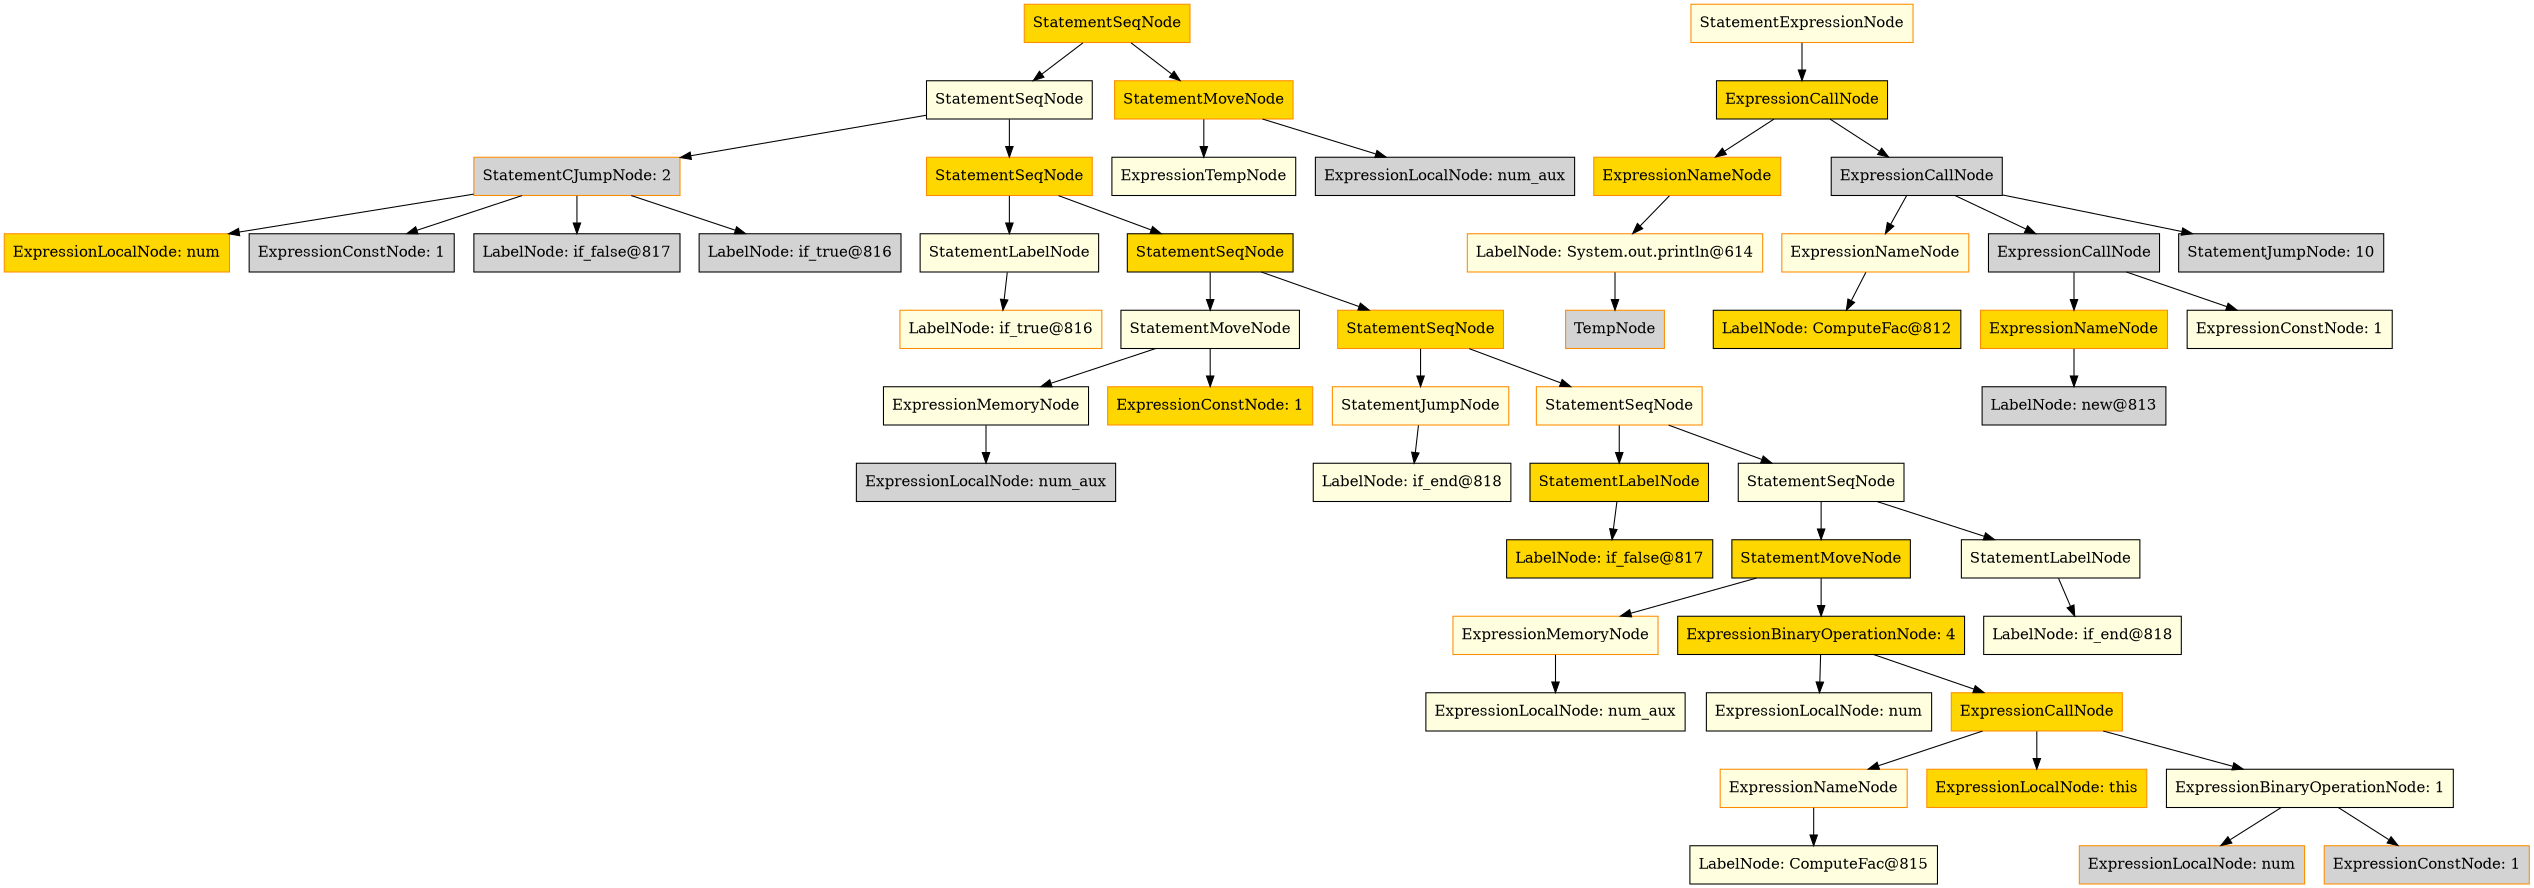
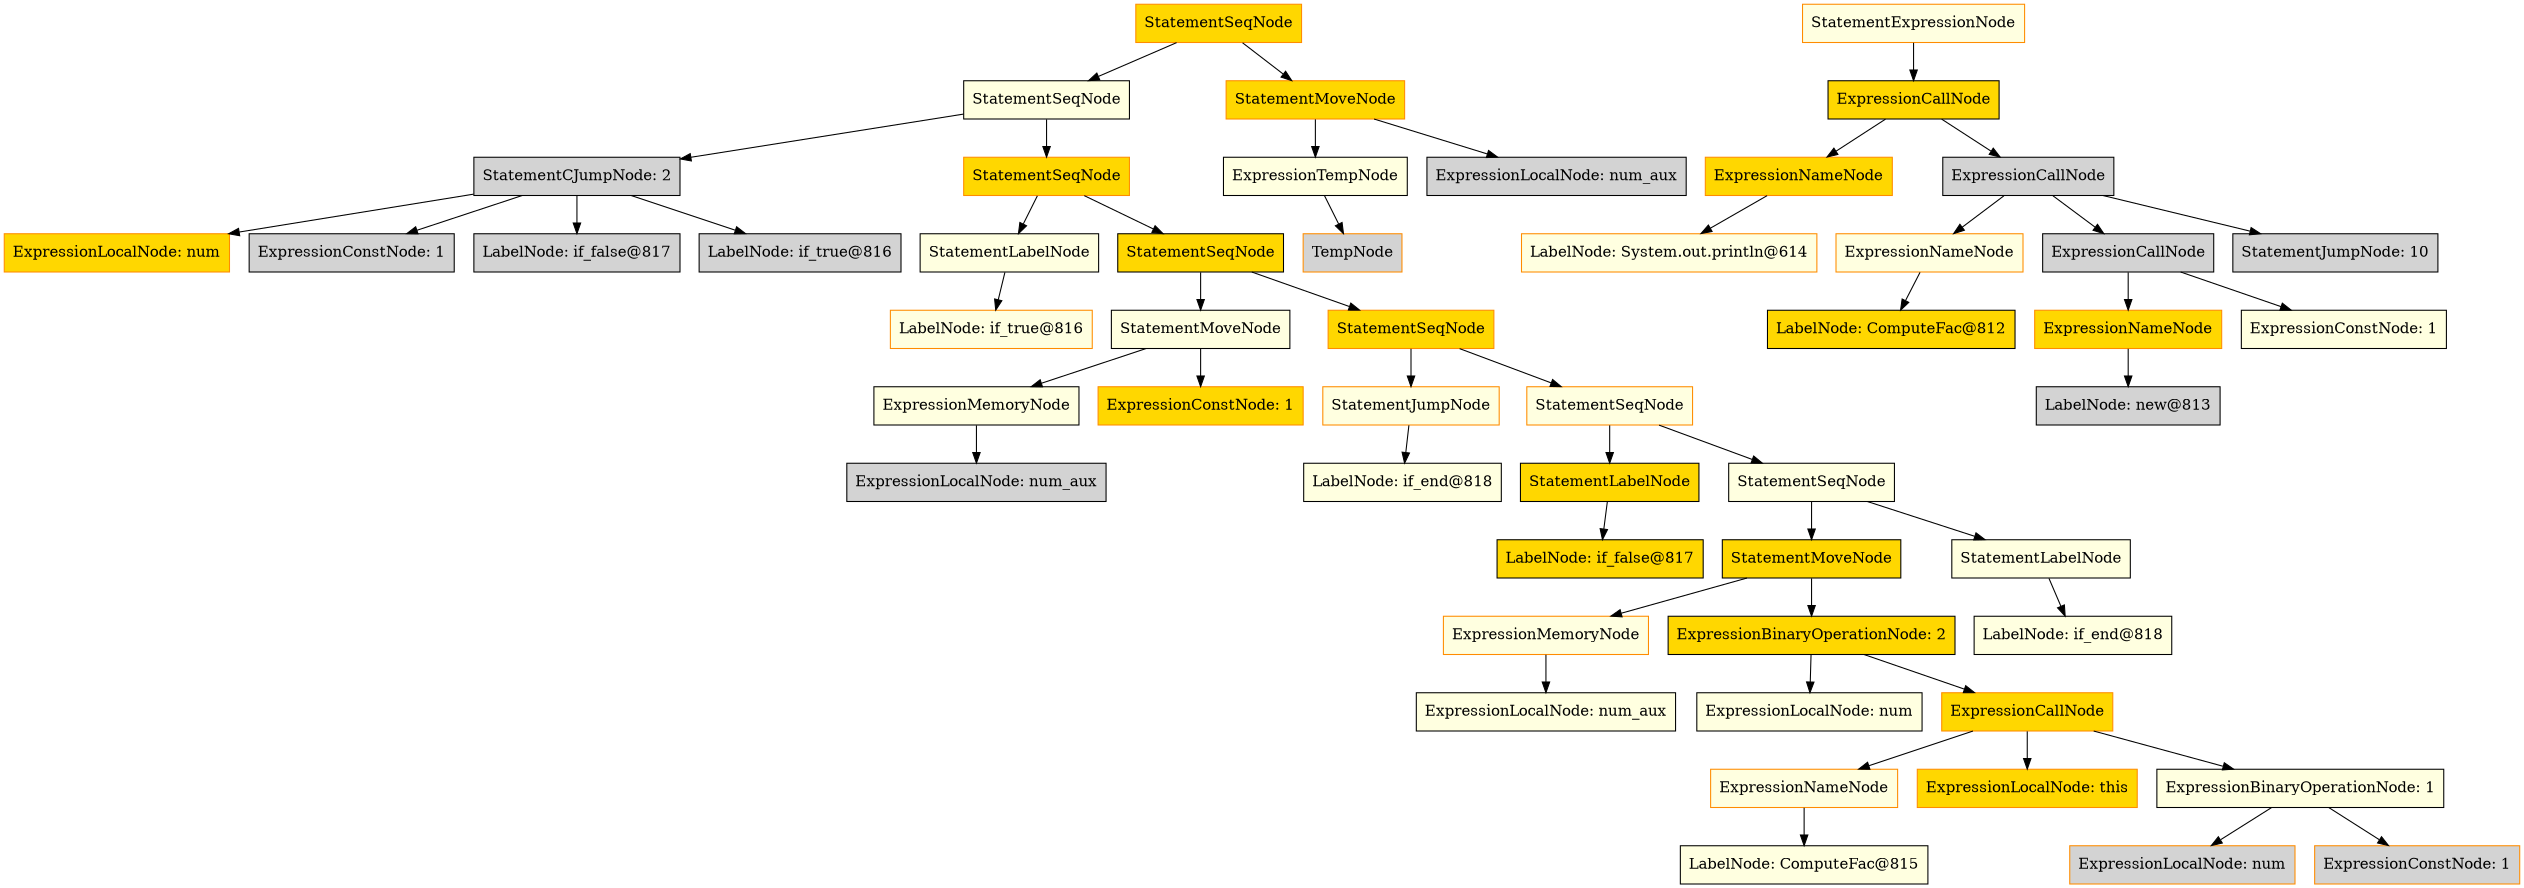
(577, 176) -> (577, 176)
(1615, 286) -> (1332, 210)
(1821, 635) -> (1812, 635)
